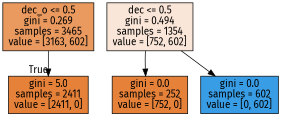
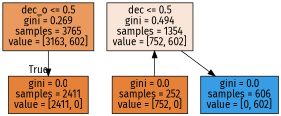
(48, 27) -> (48, 27)
(145, 60) -> (155, 67)
(48, 95) -> (48, 95)
(240, 95) -> (240, 95)
